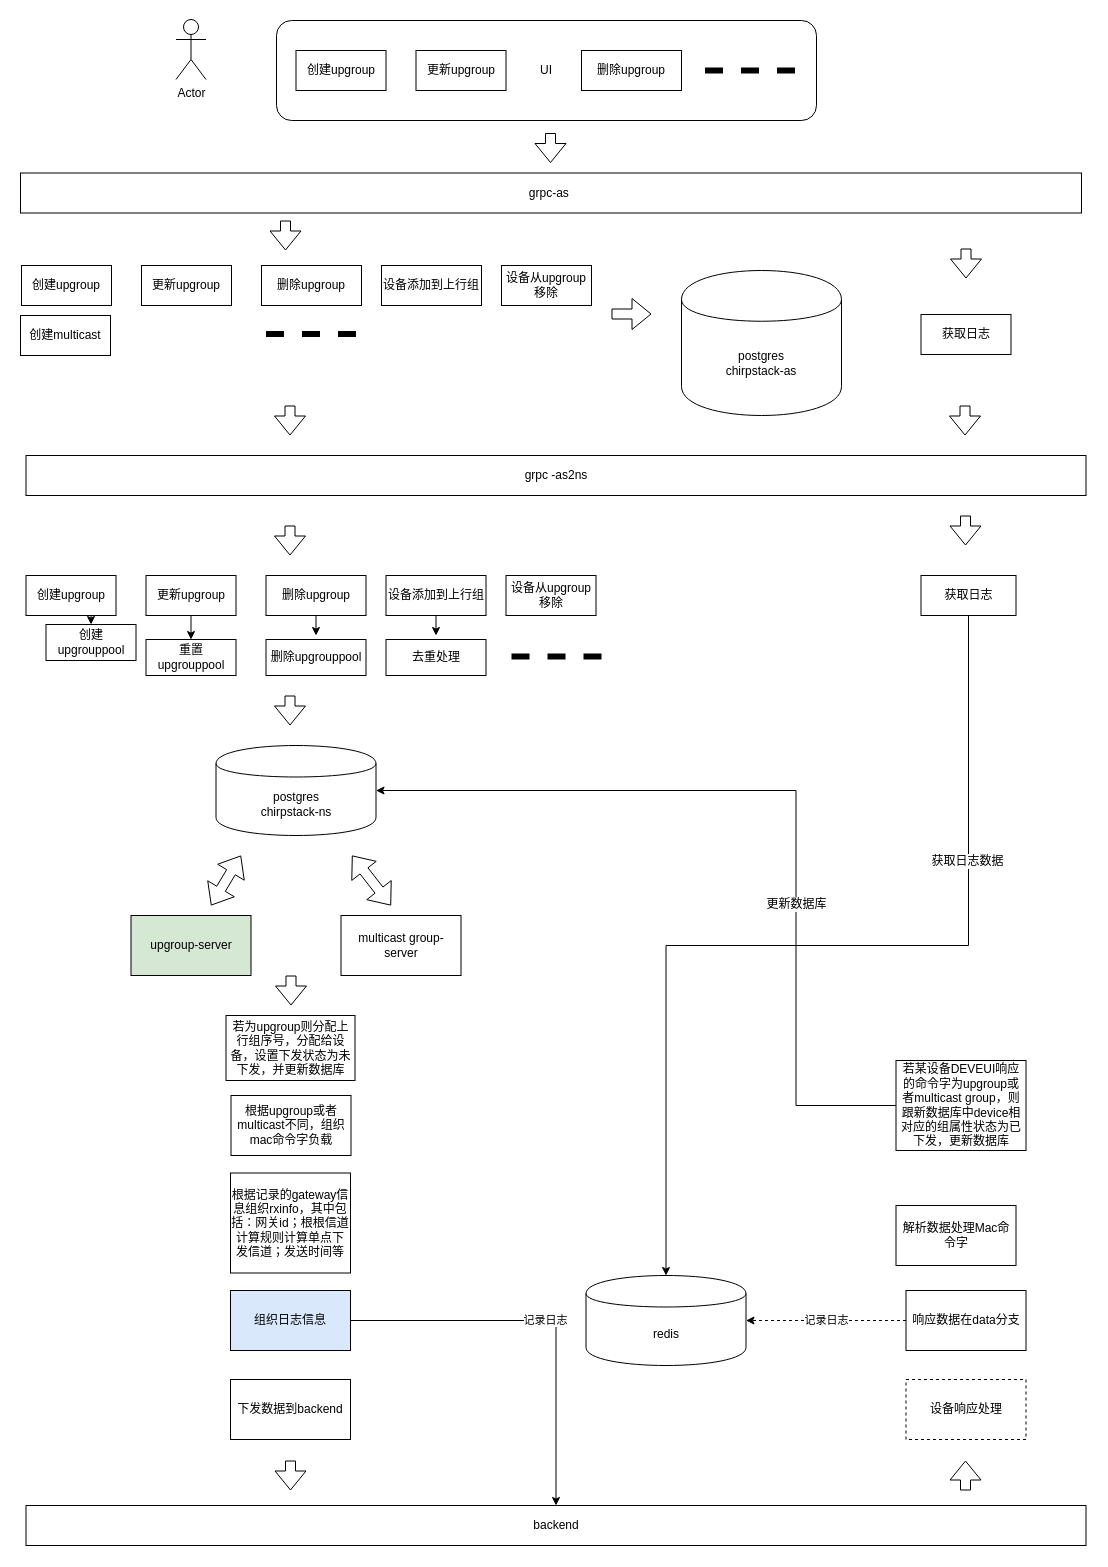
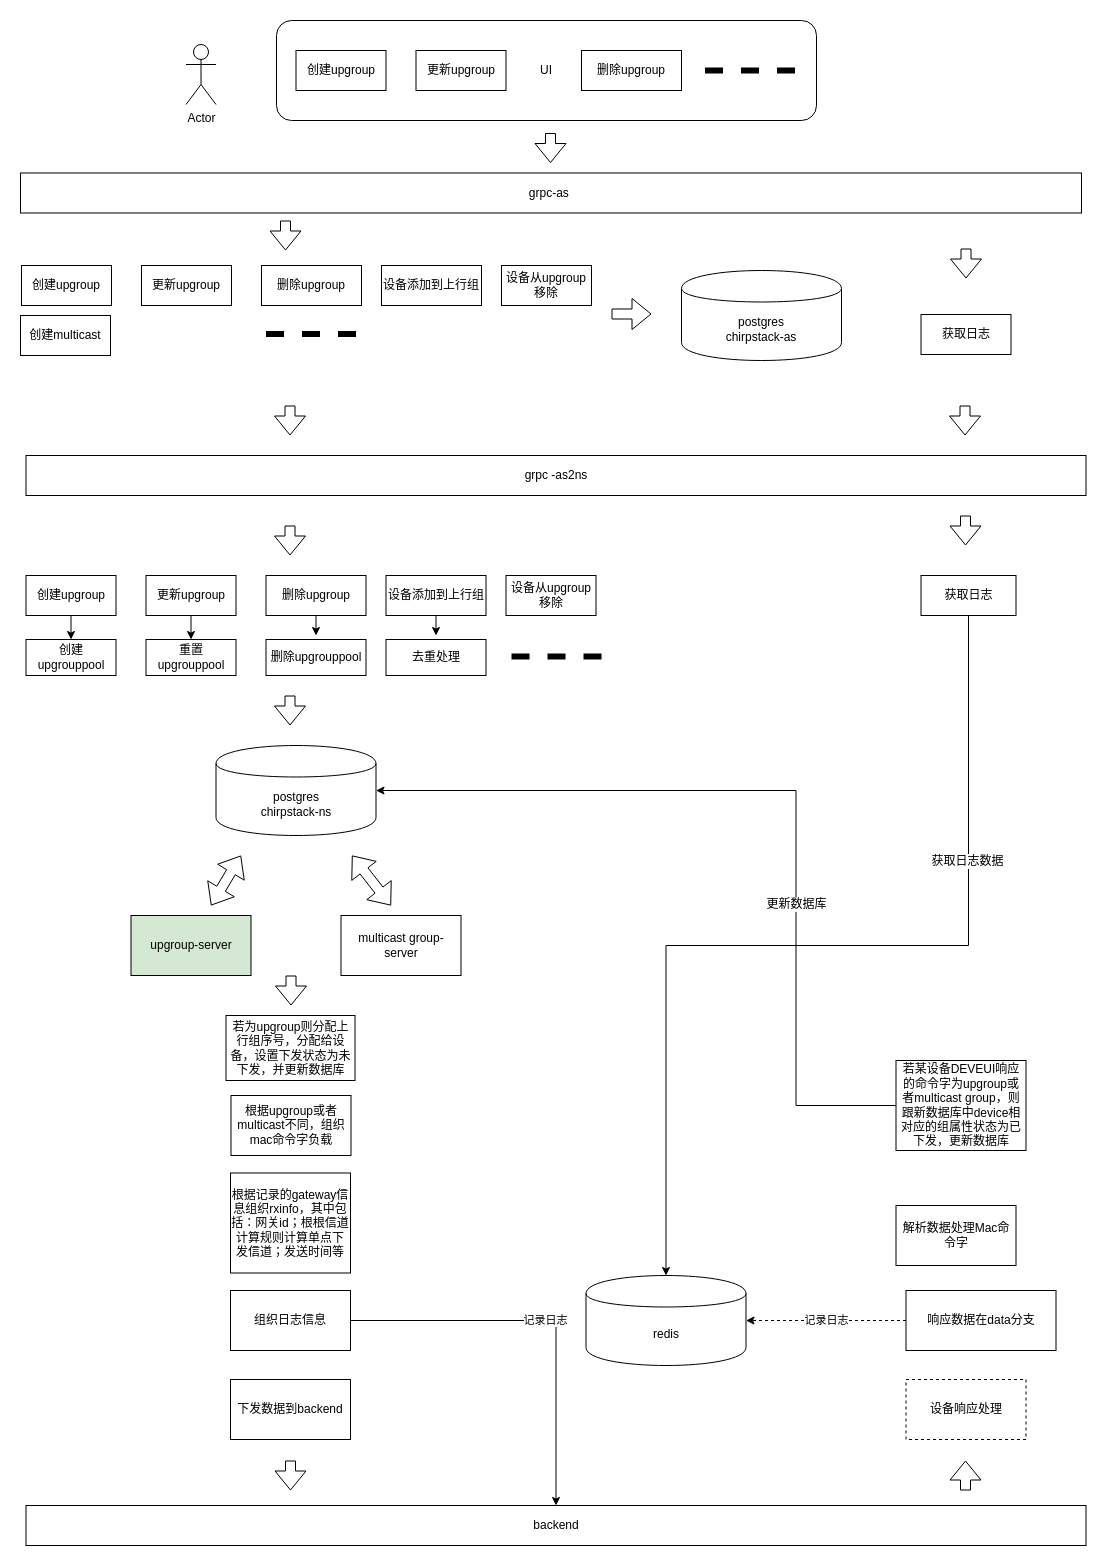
(191, 50) -> (201, 75)
(762, 343) -> (762, 316)
(91, 643) -> (71, 658)
(291, 1321) -> (291, 1321)
(966, 1321) -> (981, 1321)
